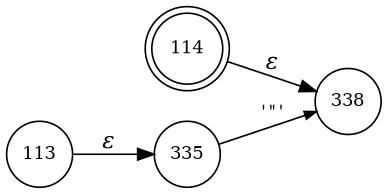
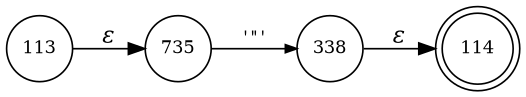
(264, 74) -> (391, 49)
(187, 154) -> (178, 49)
